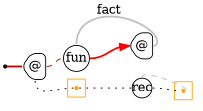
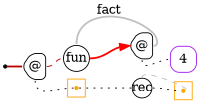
none -> (183, 59)
